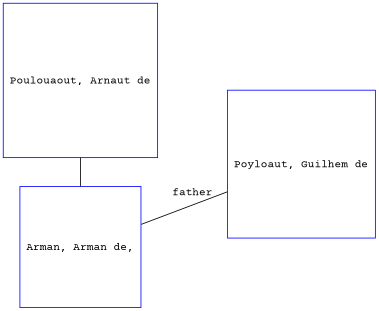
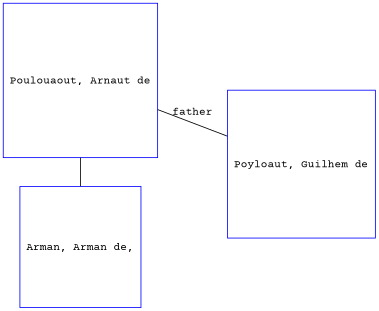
(184, 208) -> (193, 123)
